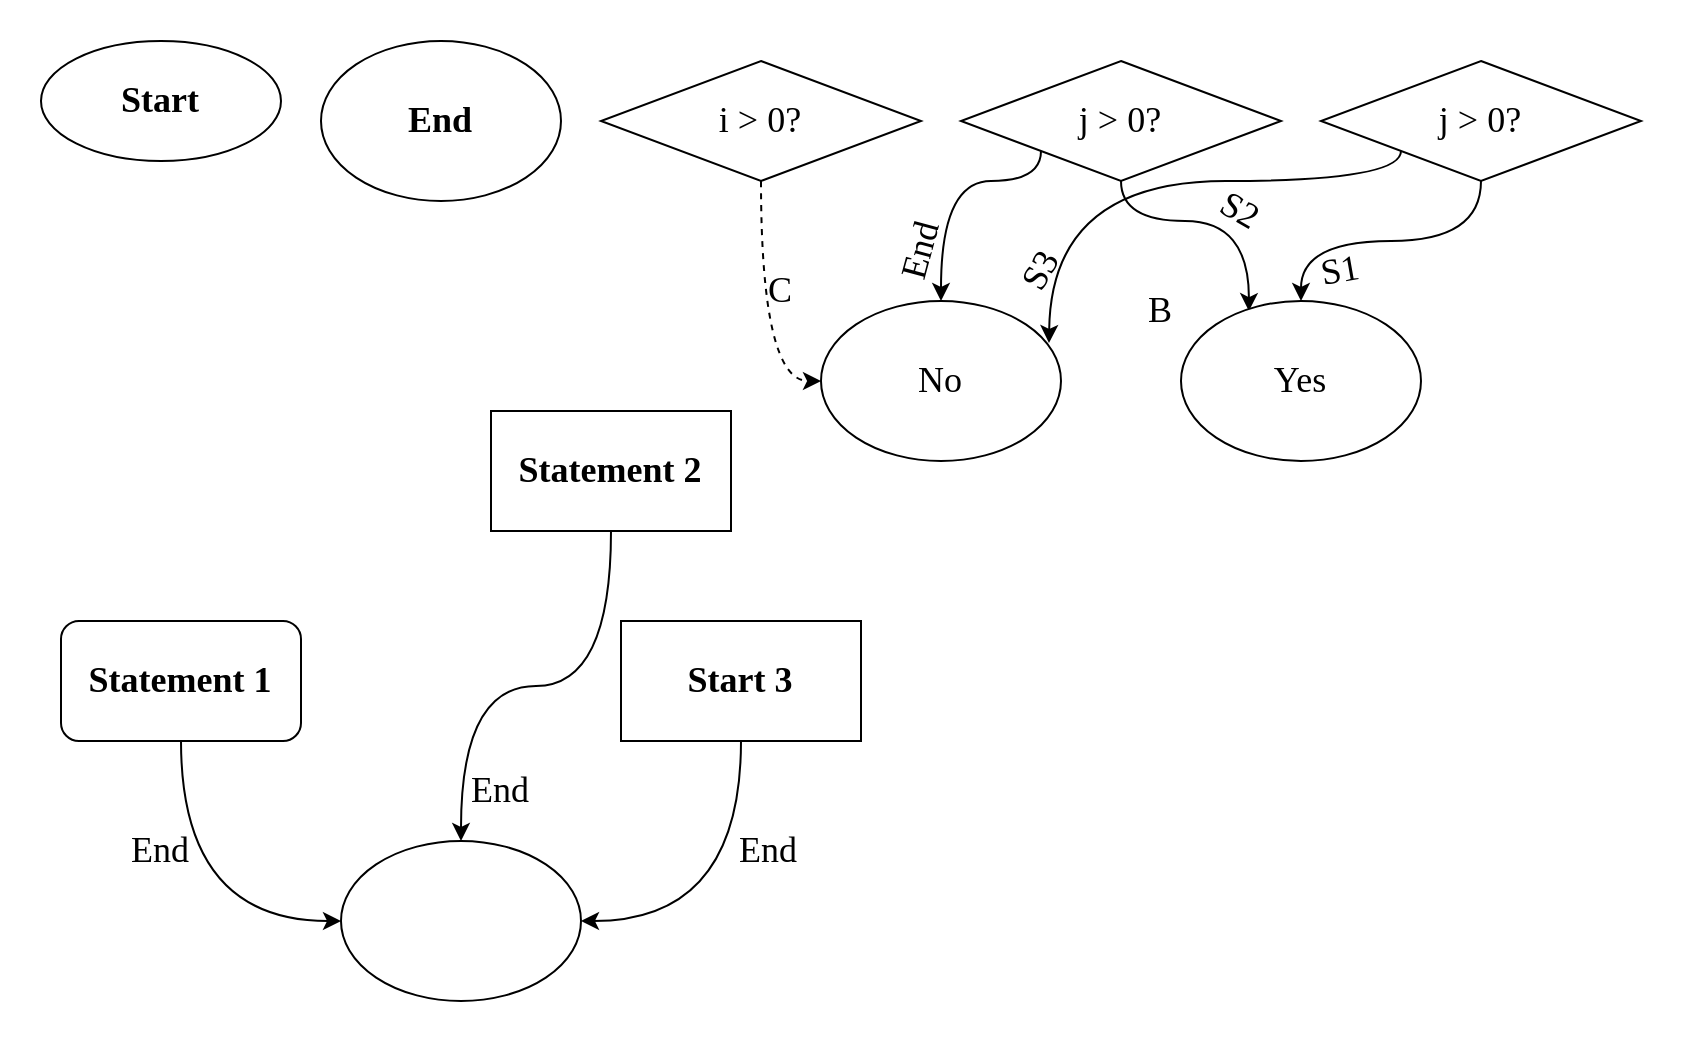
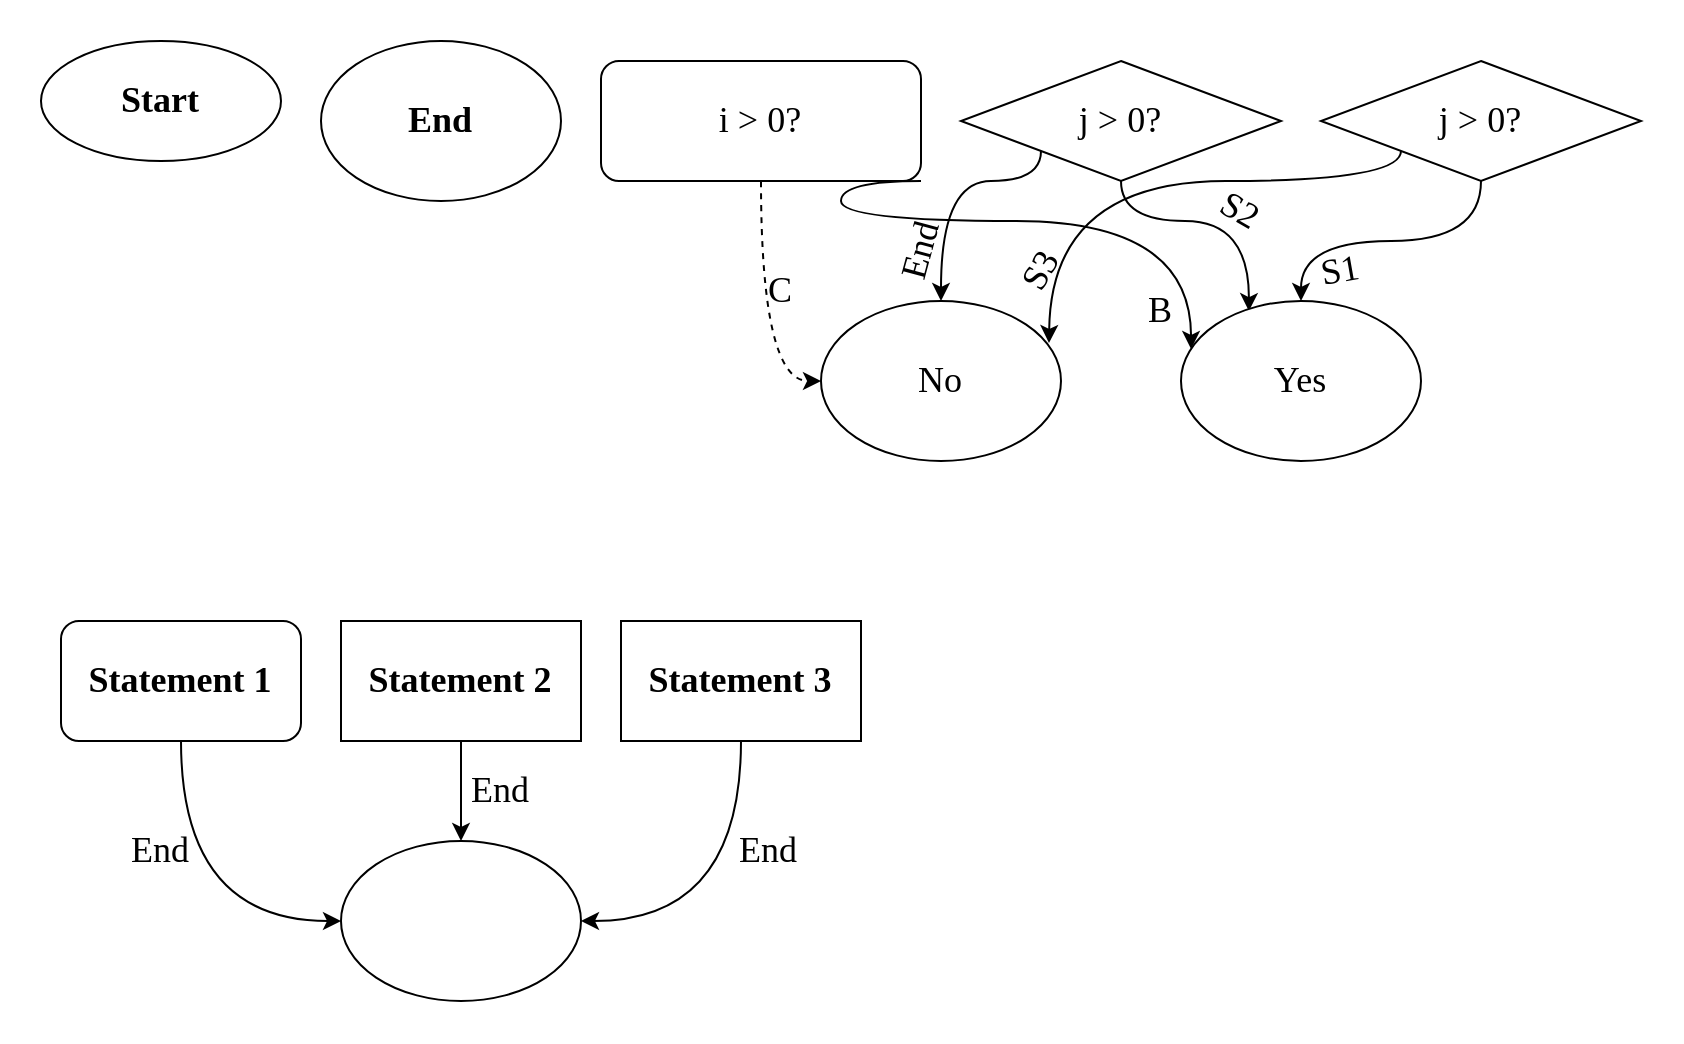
(761, 121) -> (761, 121)
none -> (1102, 231)
(611, 471) -> (461, 681)
(741, 681) -> (741, 681)
